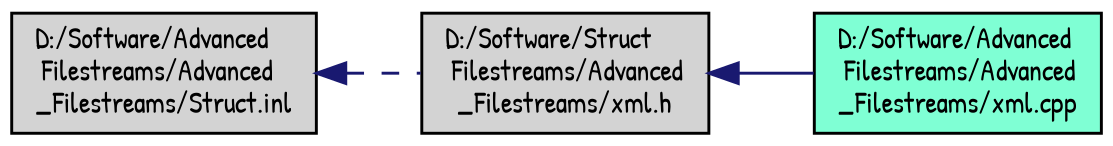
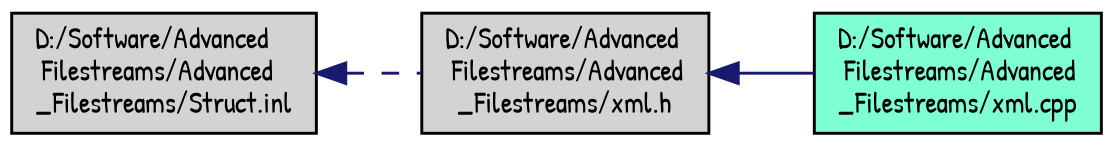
(565, 73) -> (565, 73)
